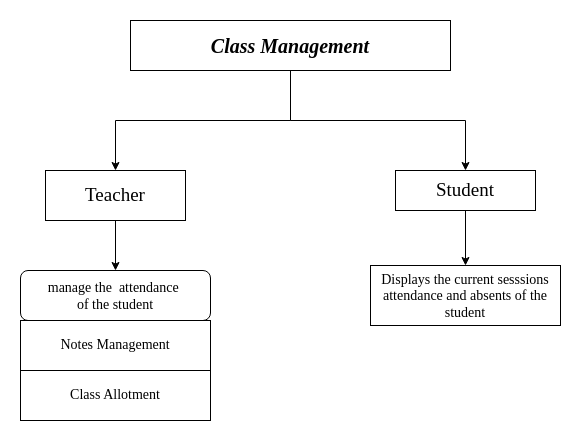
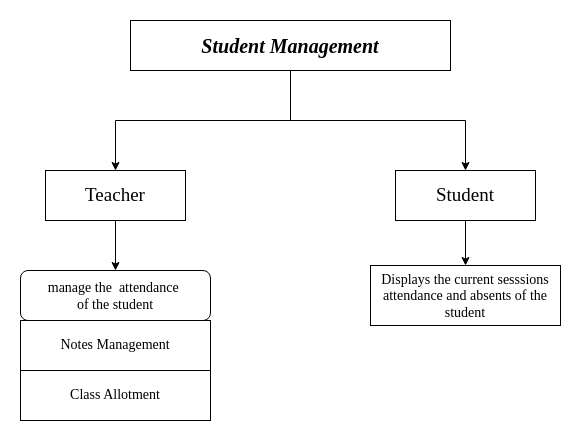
(291, 46) -> (291, 46)
(466, 191) -> (466, 196)
